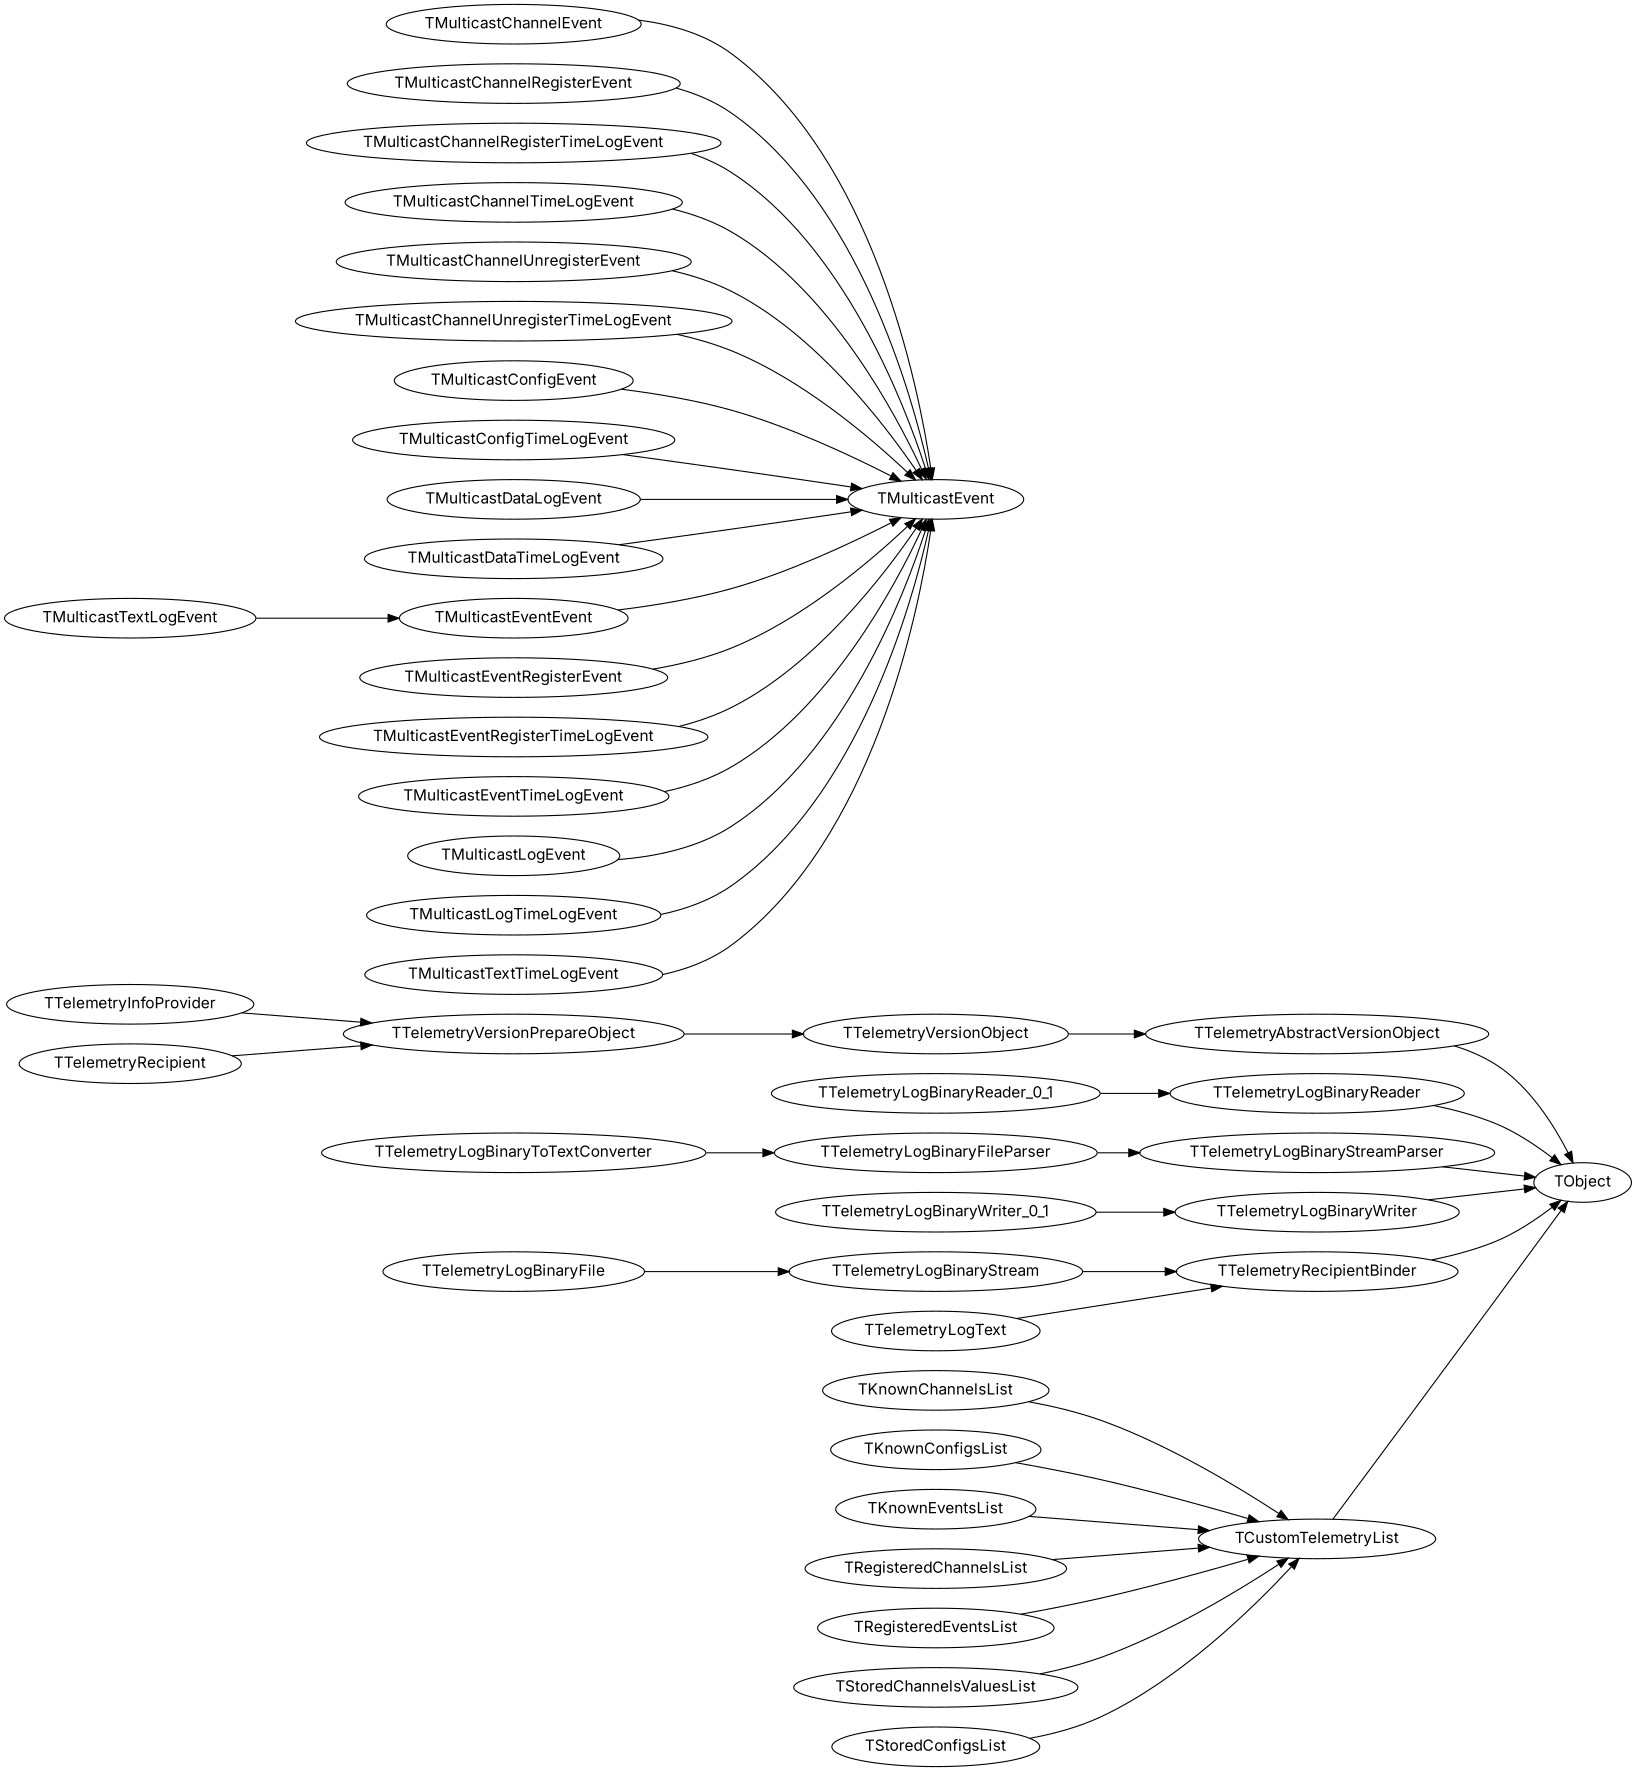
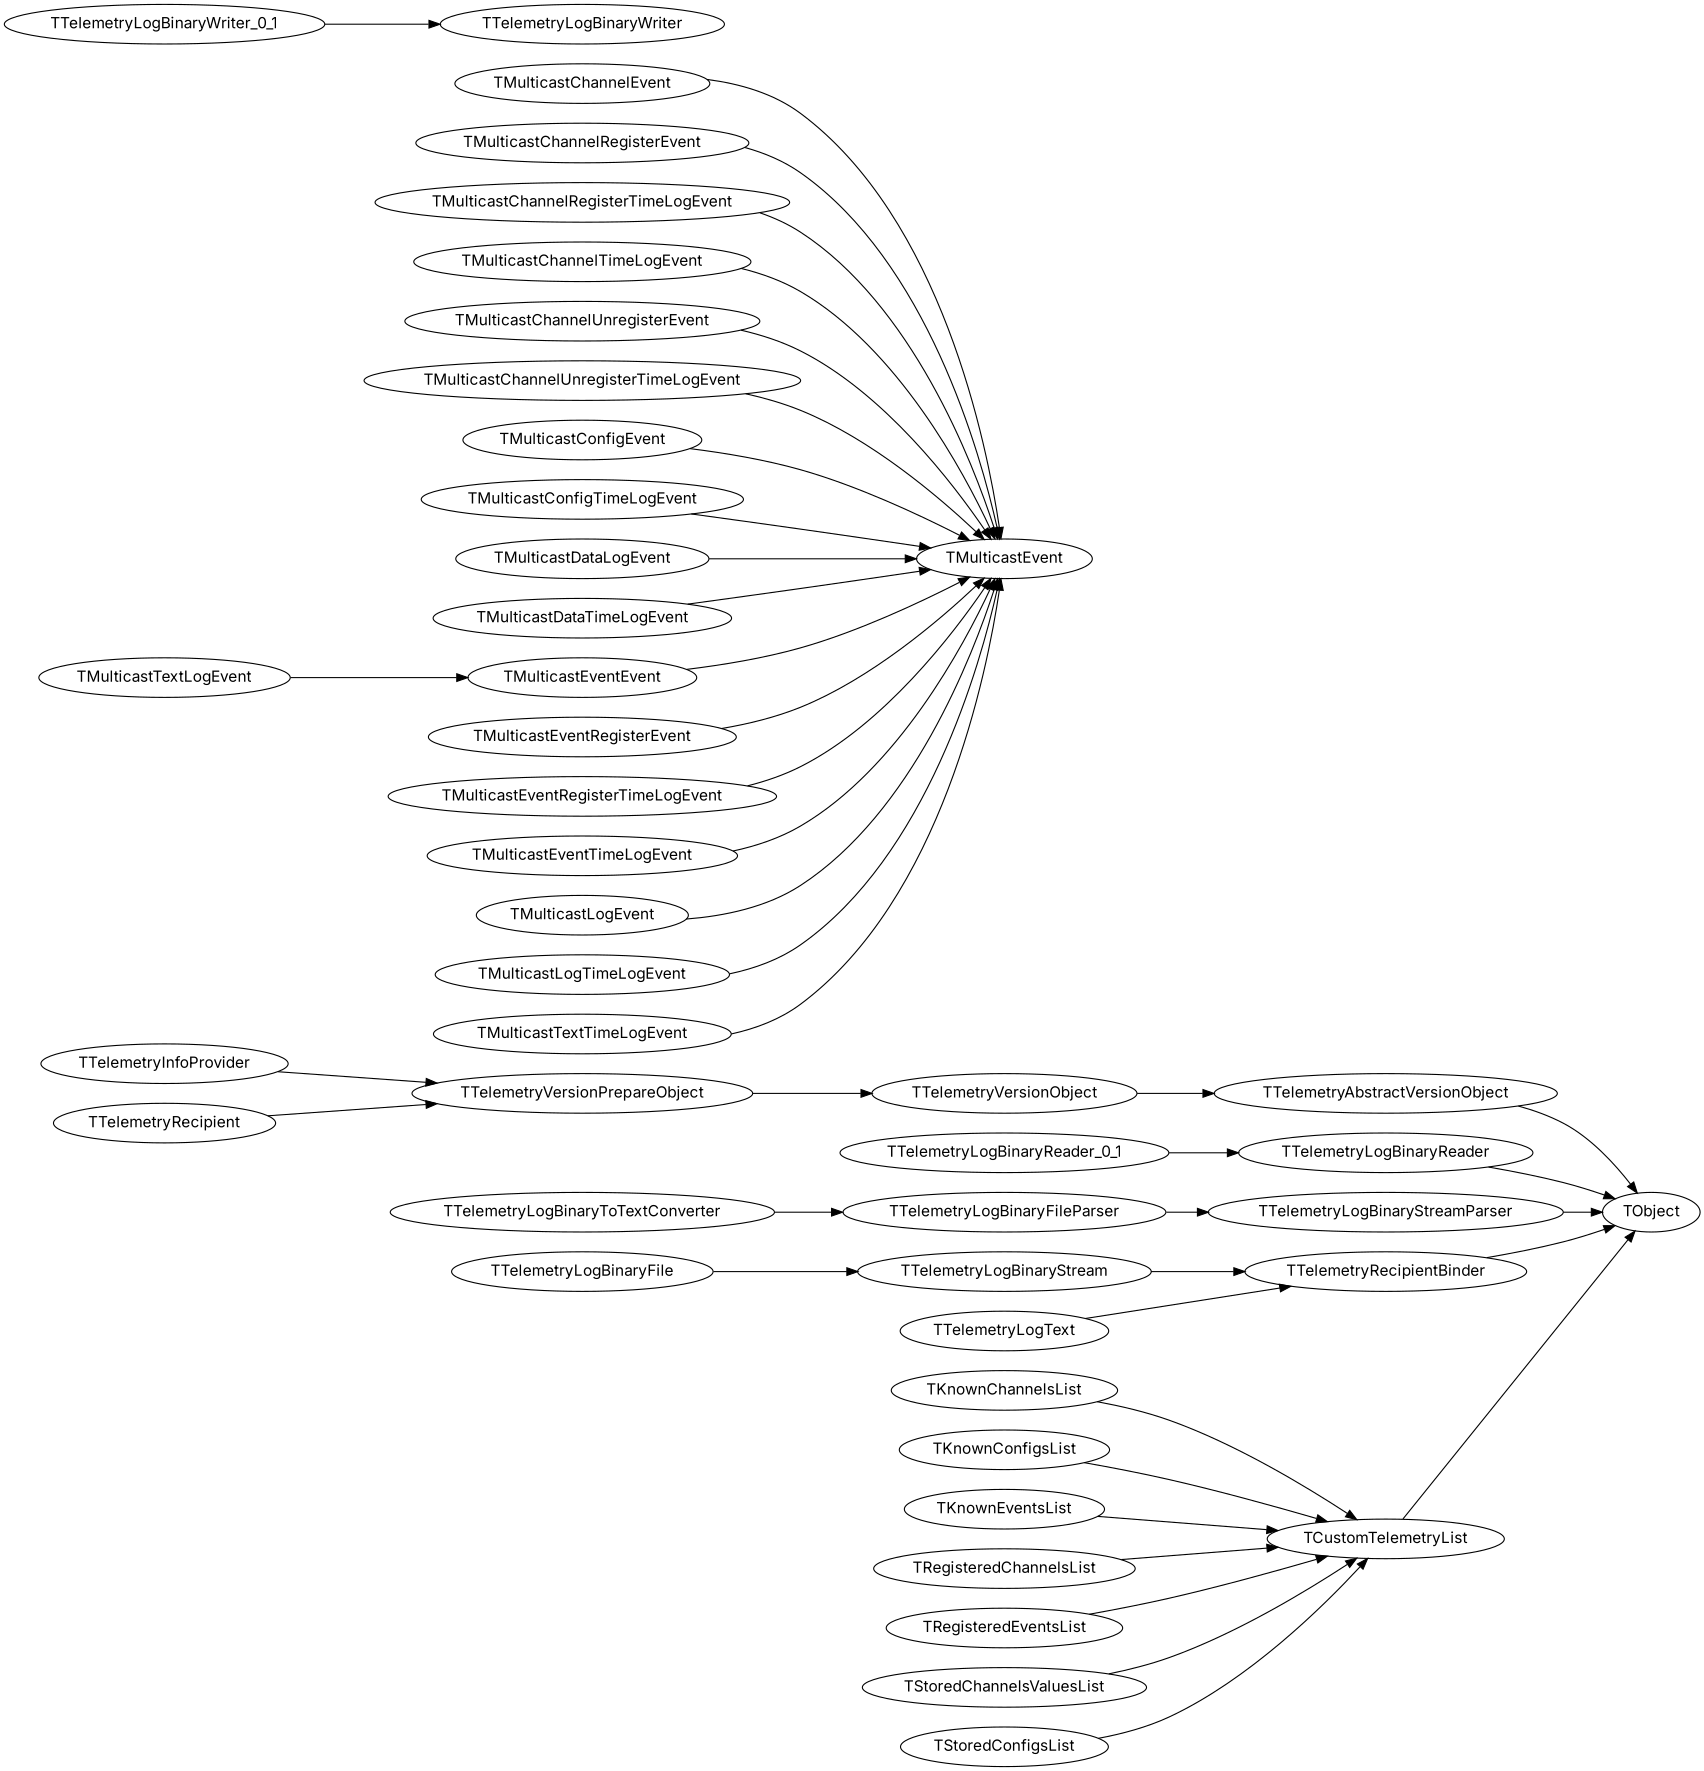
(1476, 1194) -> none
